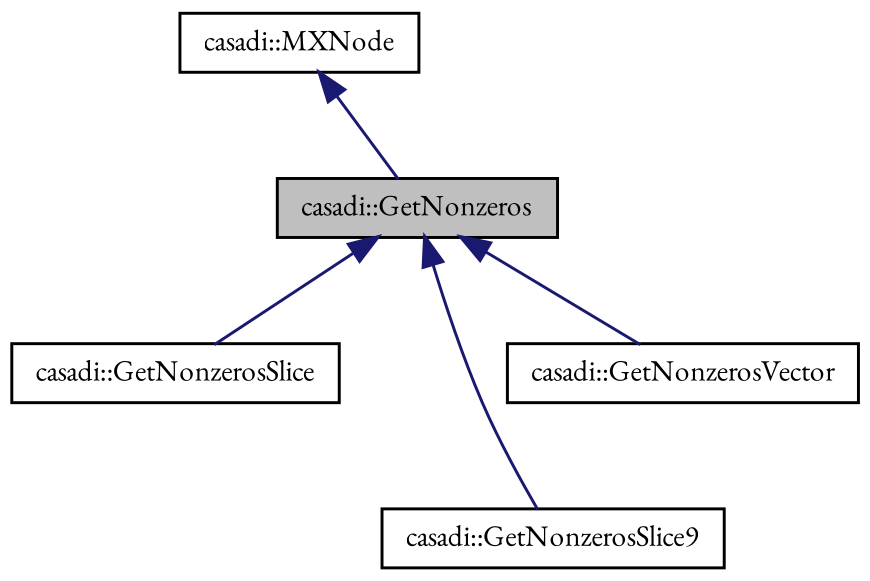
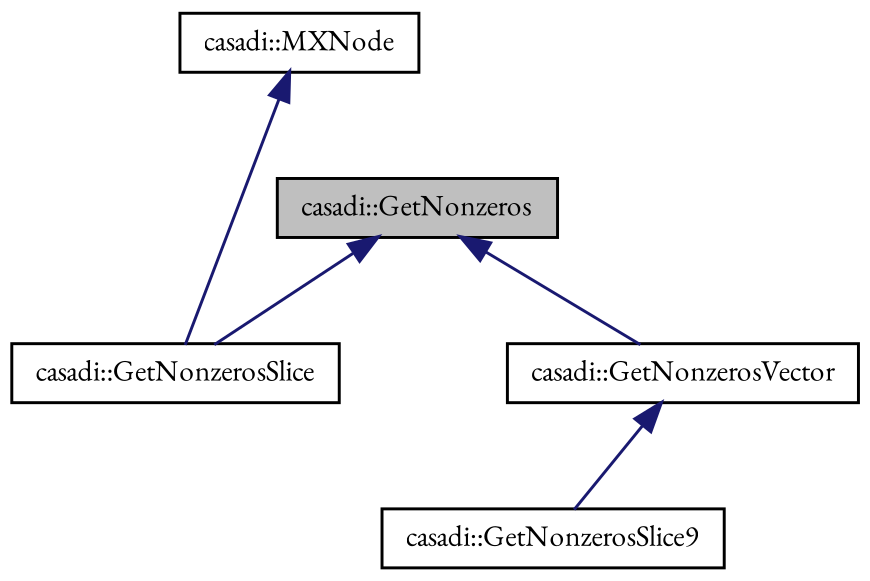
(368, 138) -> (232, 222)
(477, 391) -> (608, 468)
